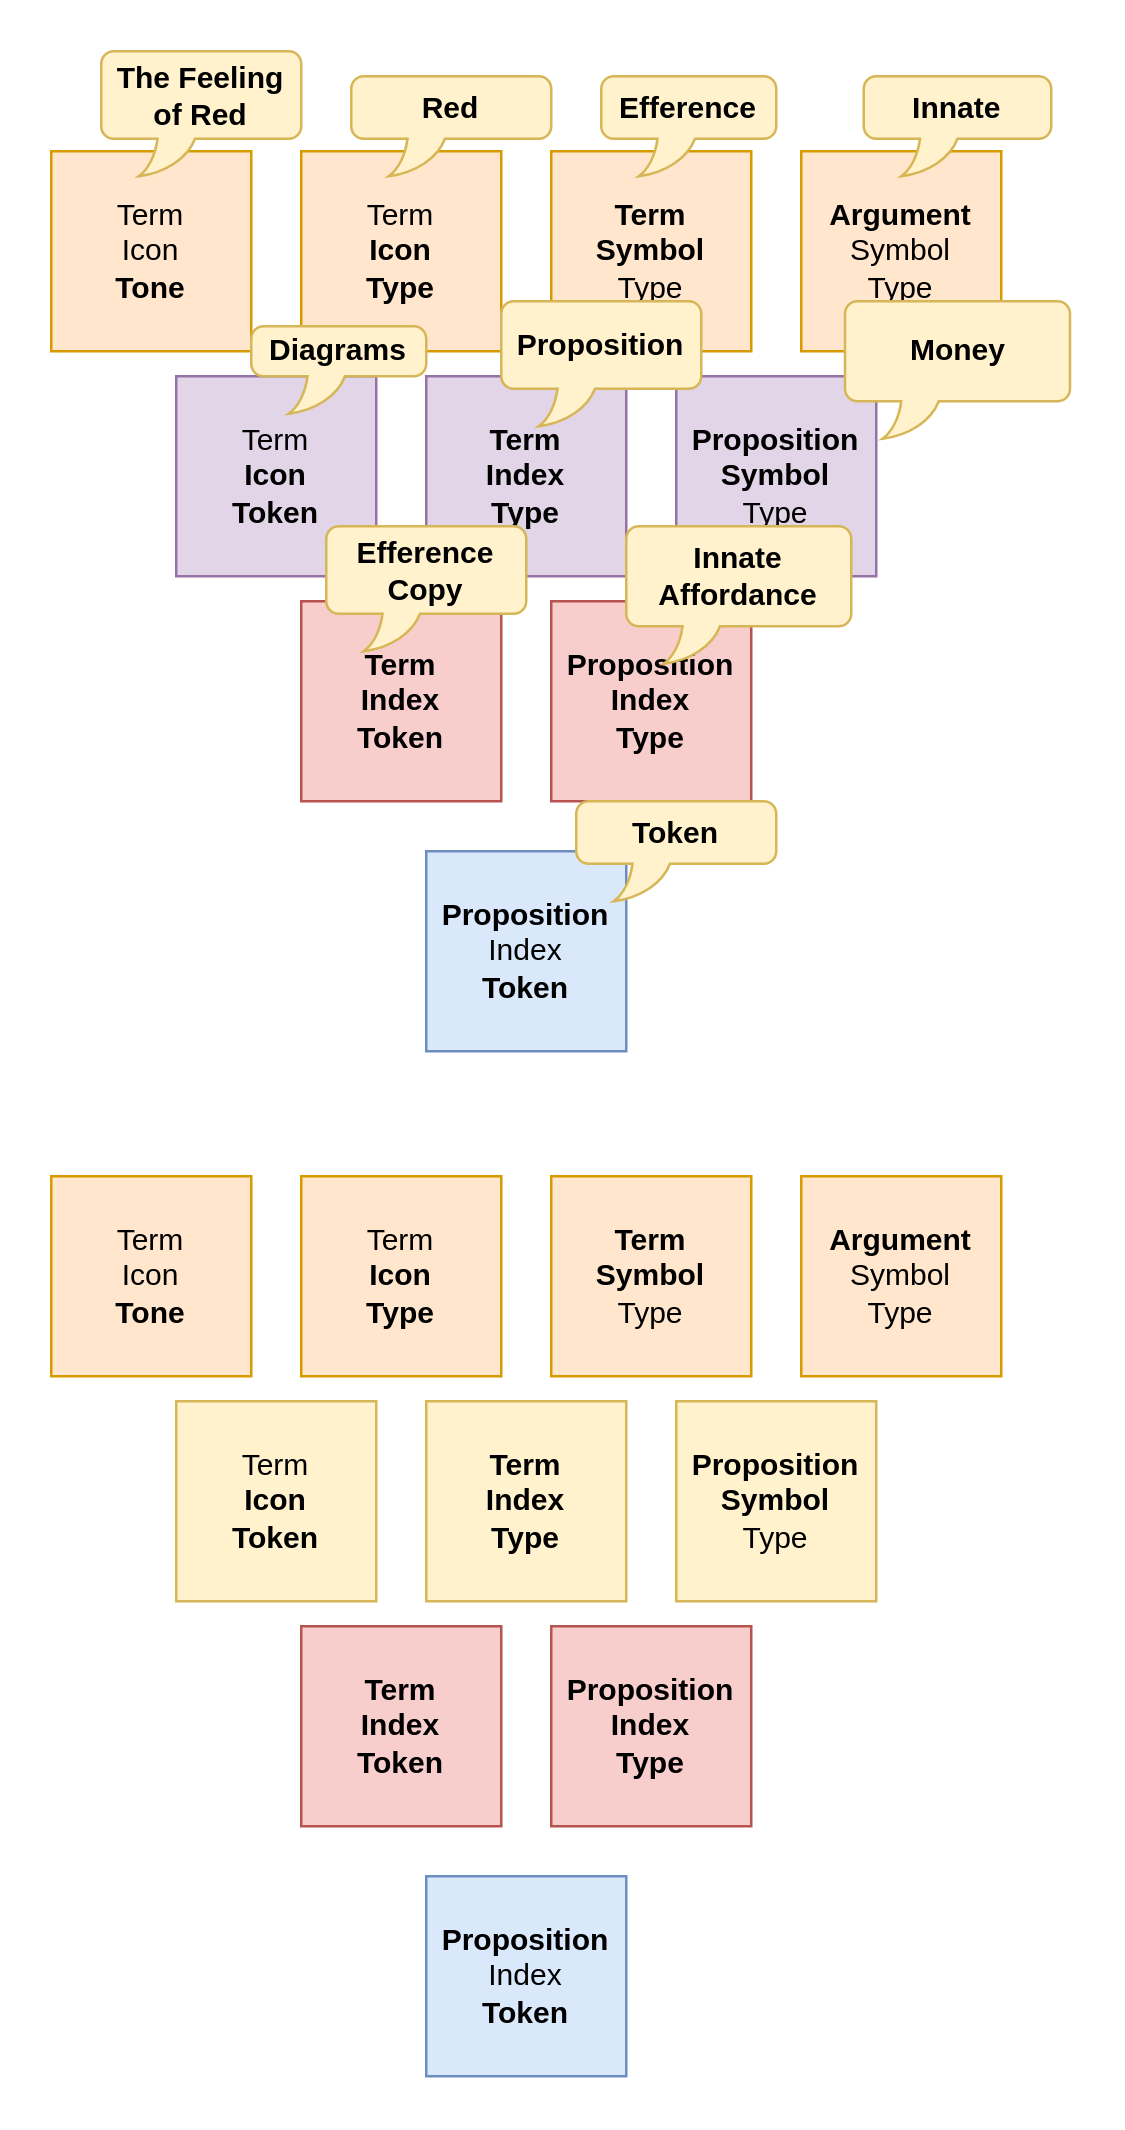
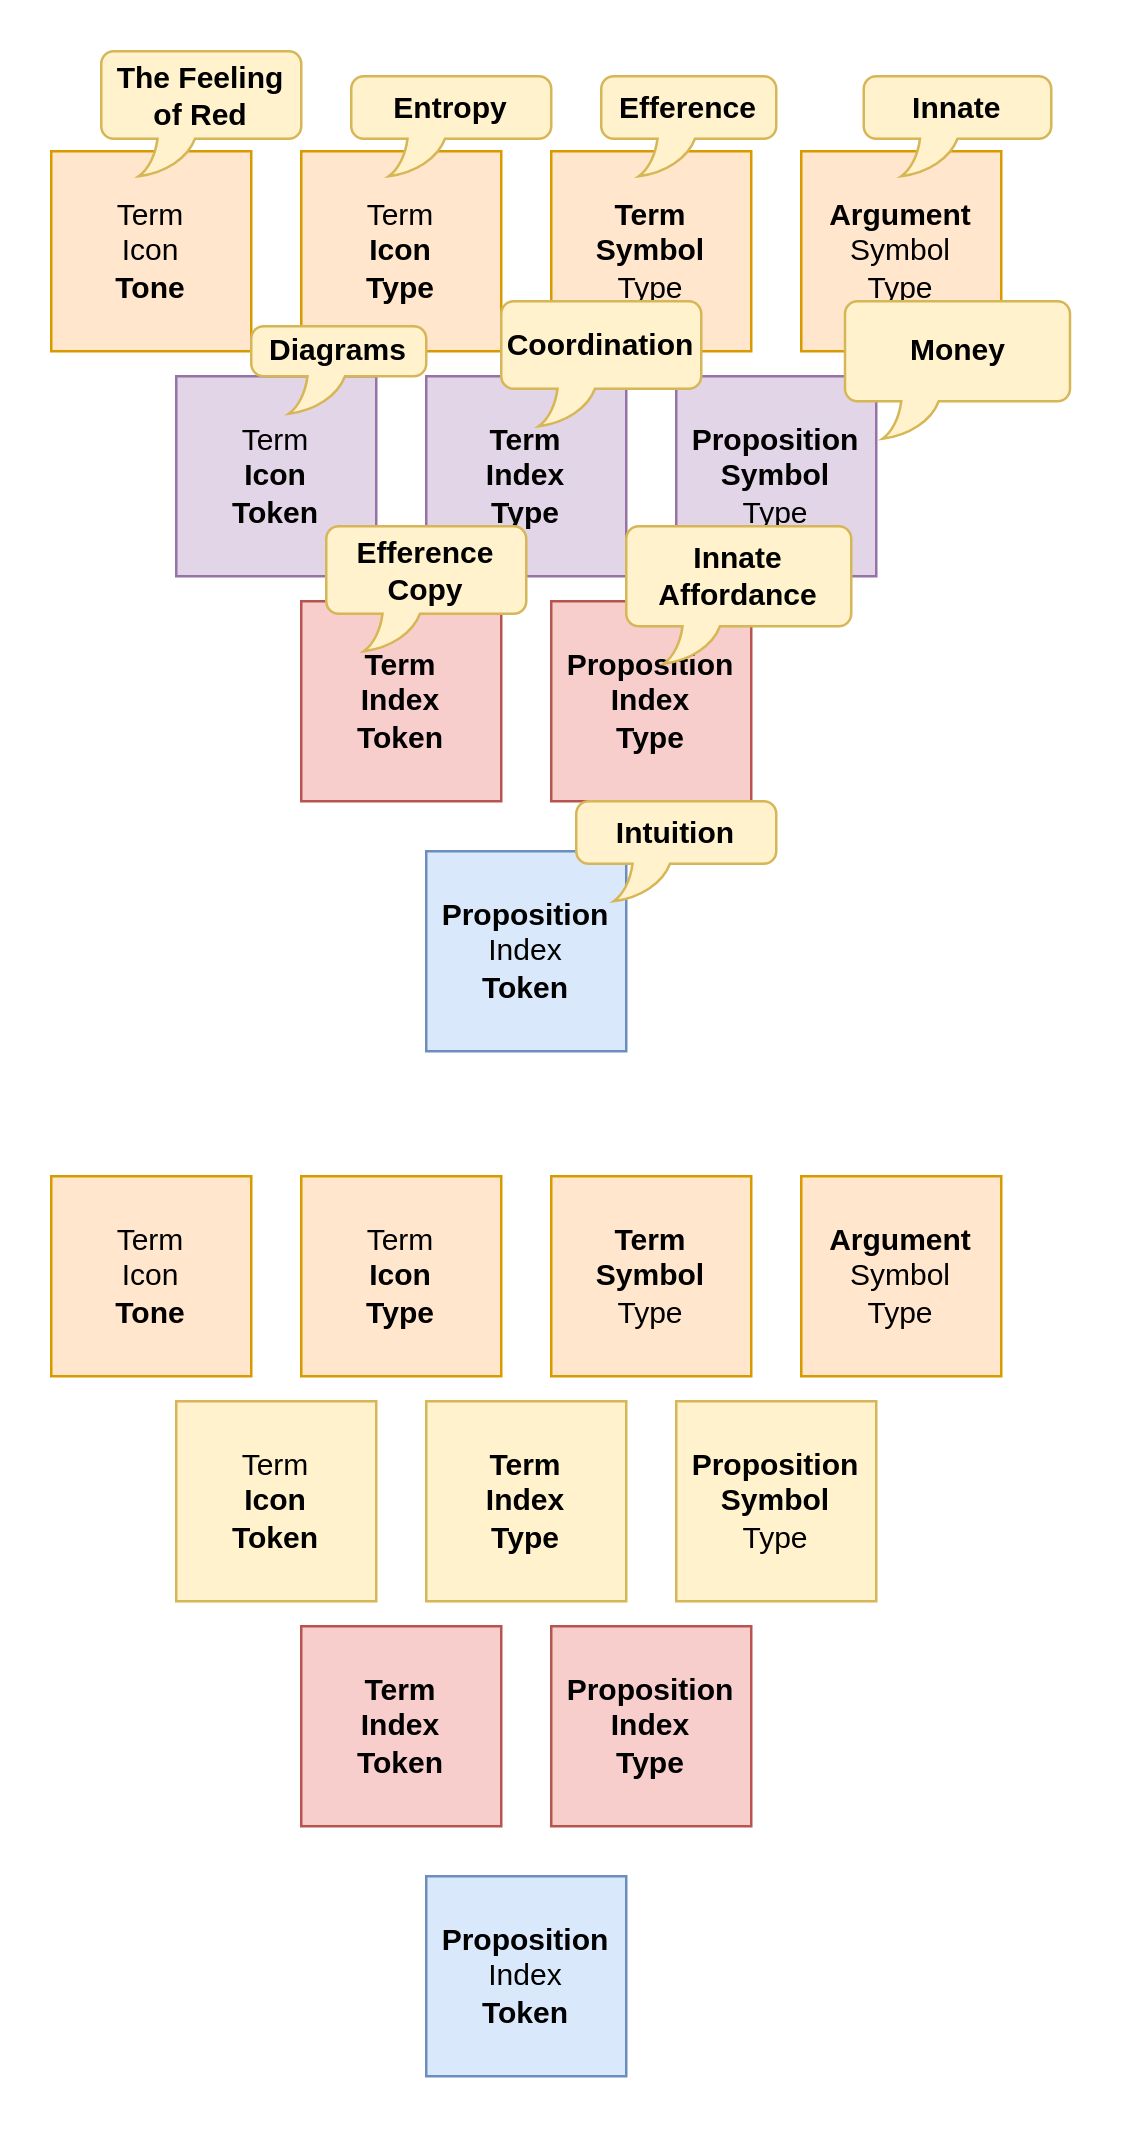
(451, 109) -> (451, 109)
(601, 346) -> (601, 346)
(676, 834) -> (676, 834)
